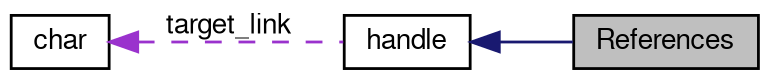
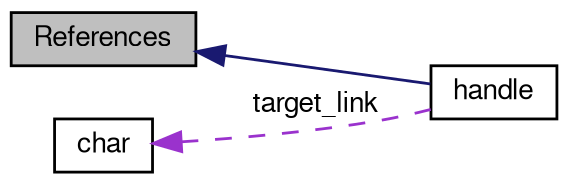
(536, 42) -> (327, 70)
